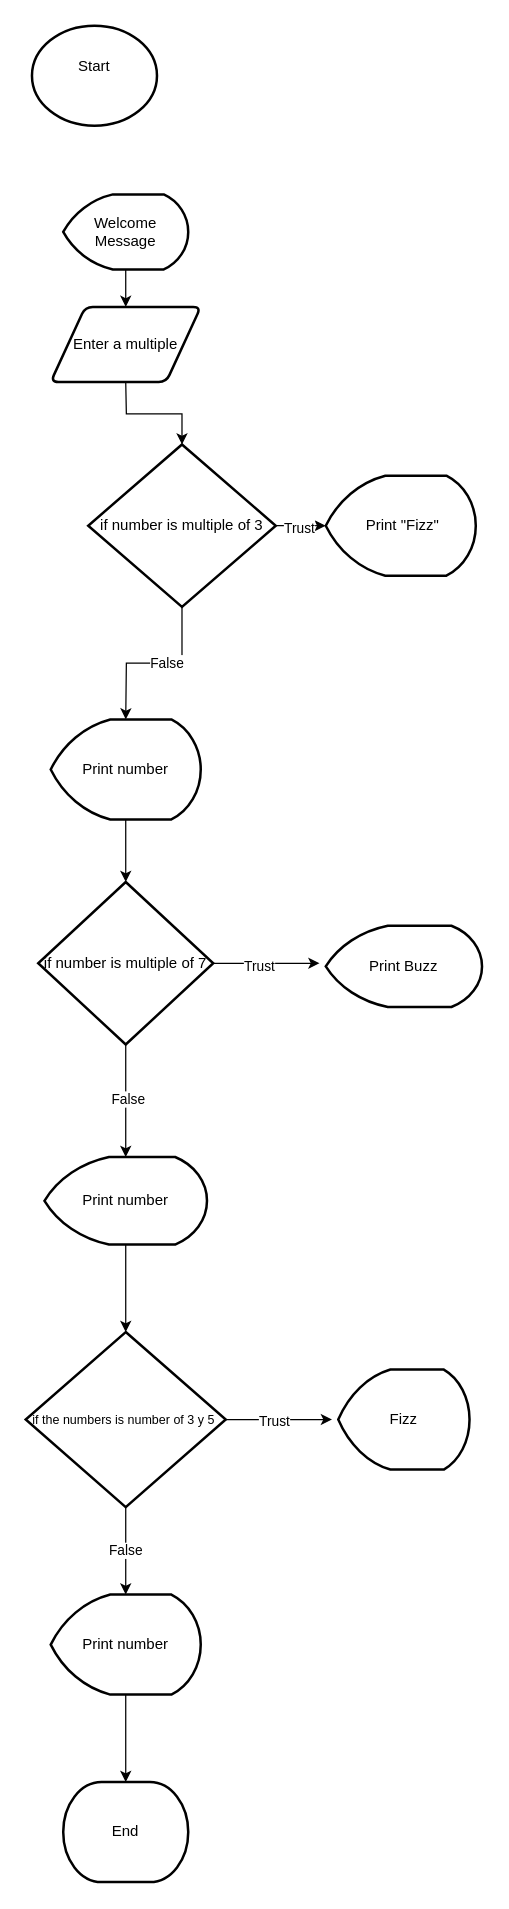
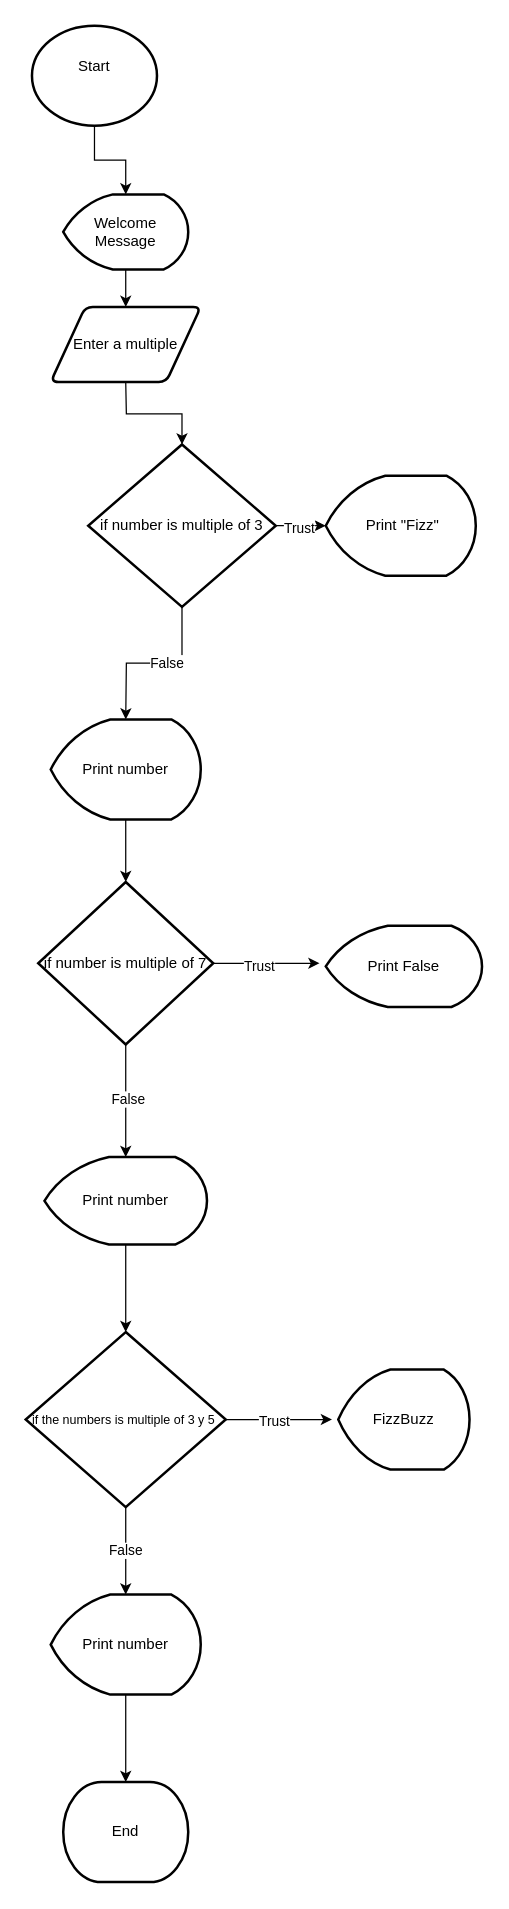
none -> (105, 160)
(404, 967) -> (404, 967)
(126, 1419) -> (126, 1419)
(404, 1419) -> (404, 1419)
